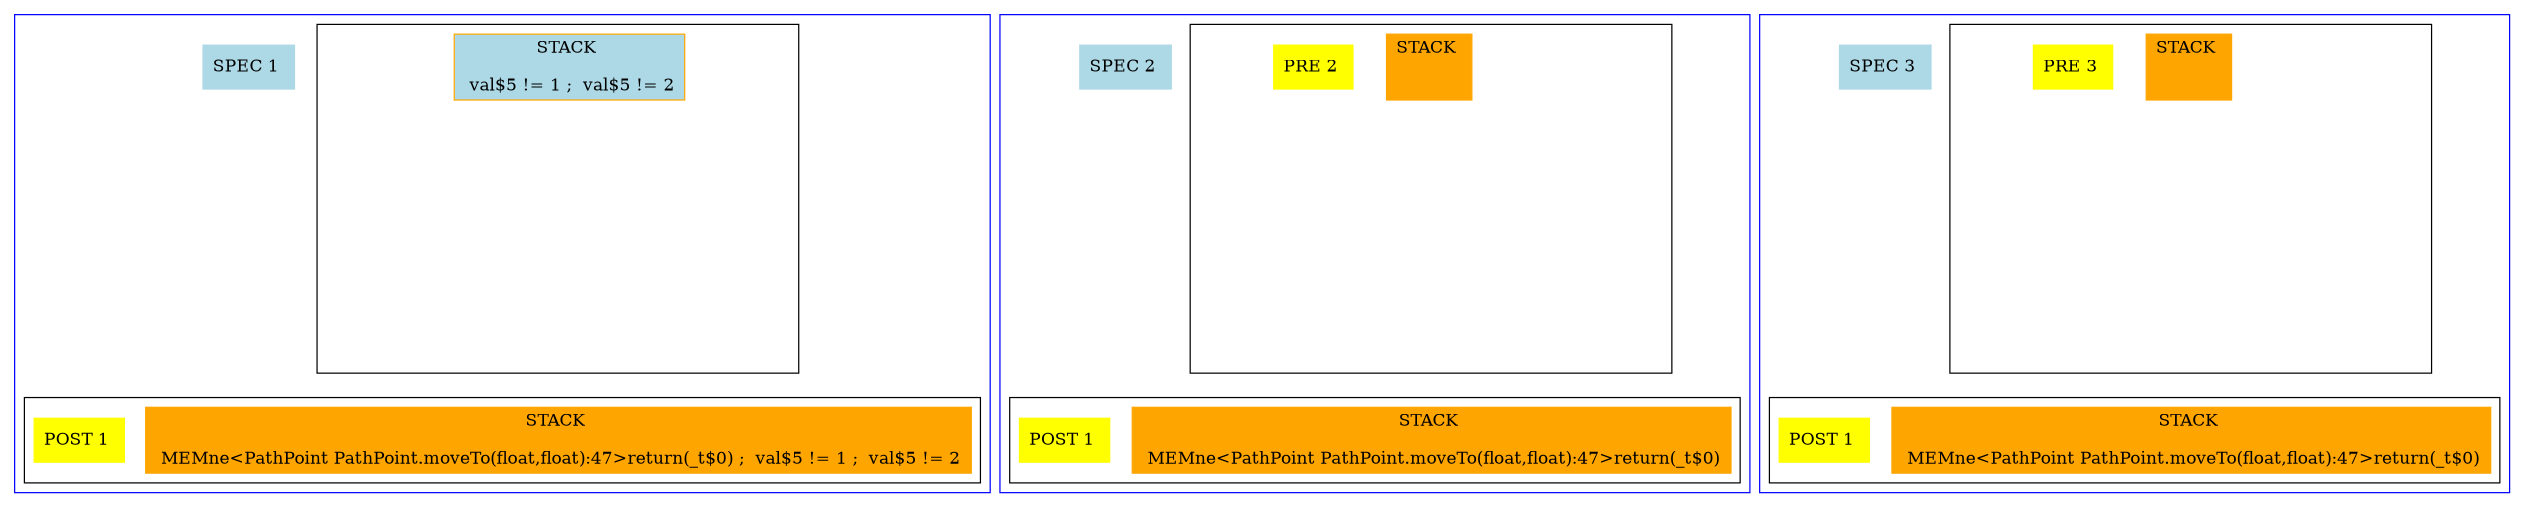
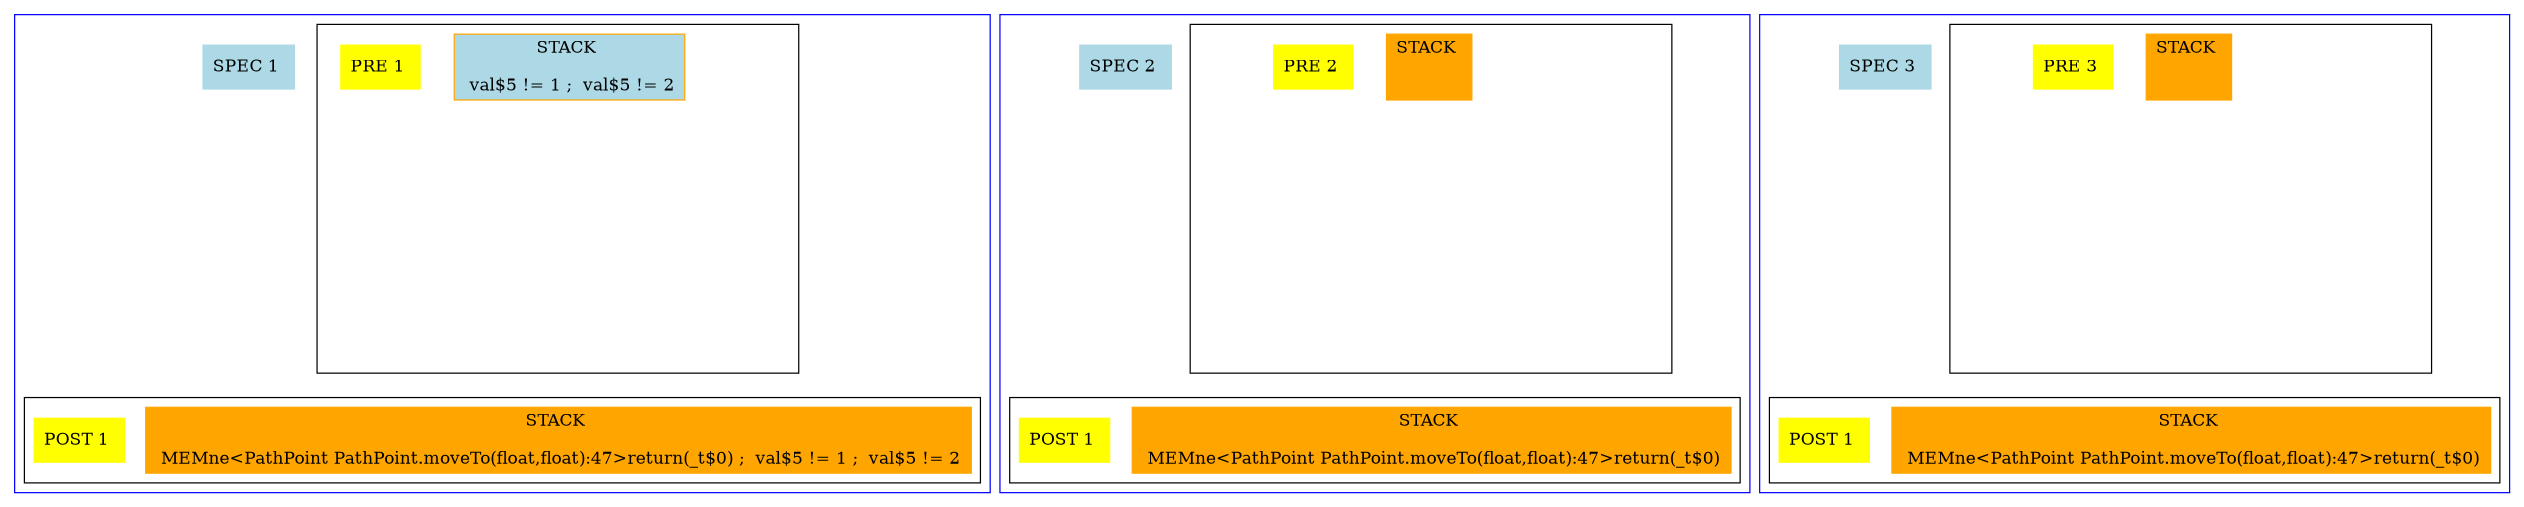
none -> (380, 67)
